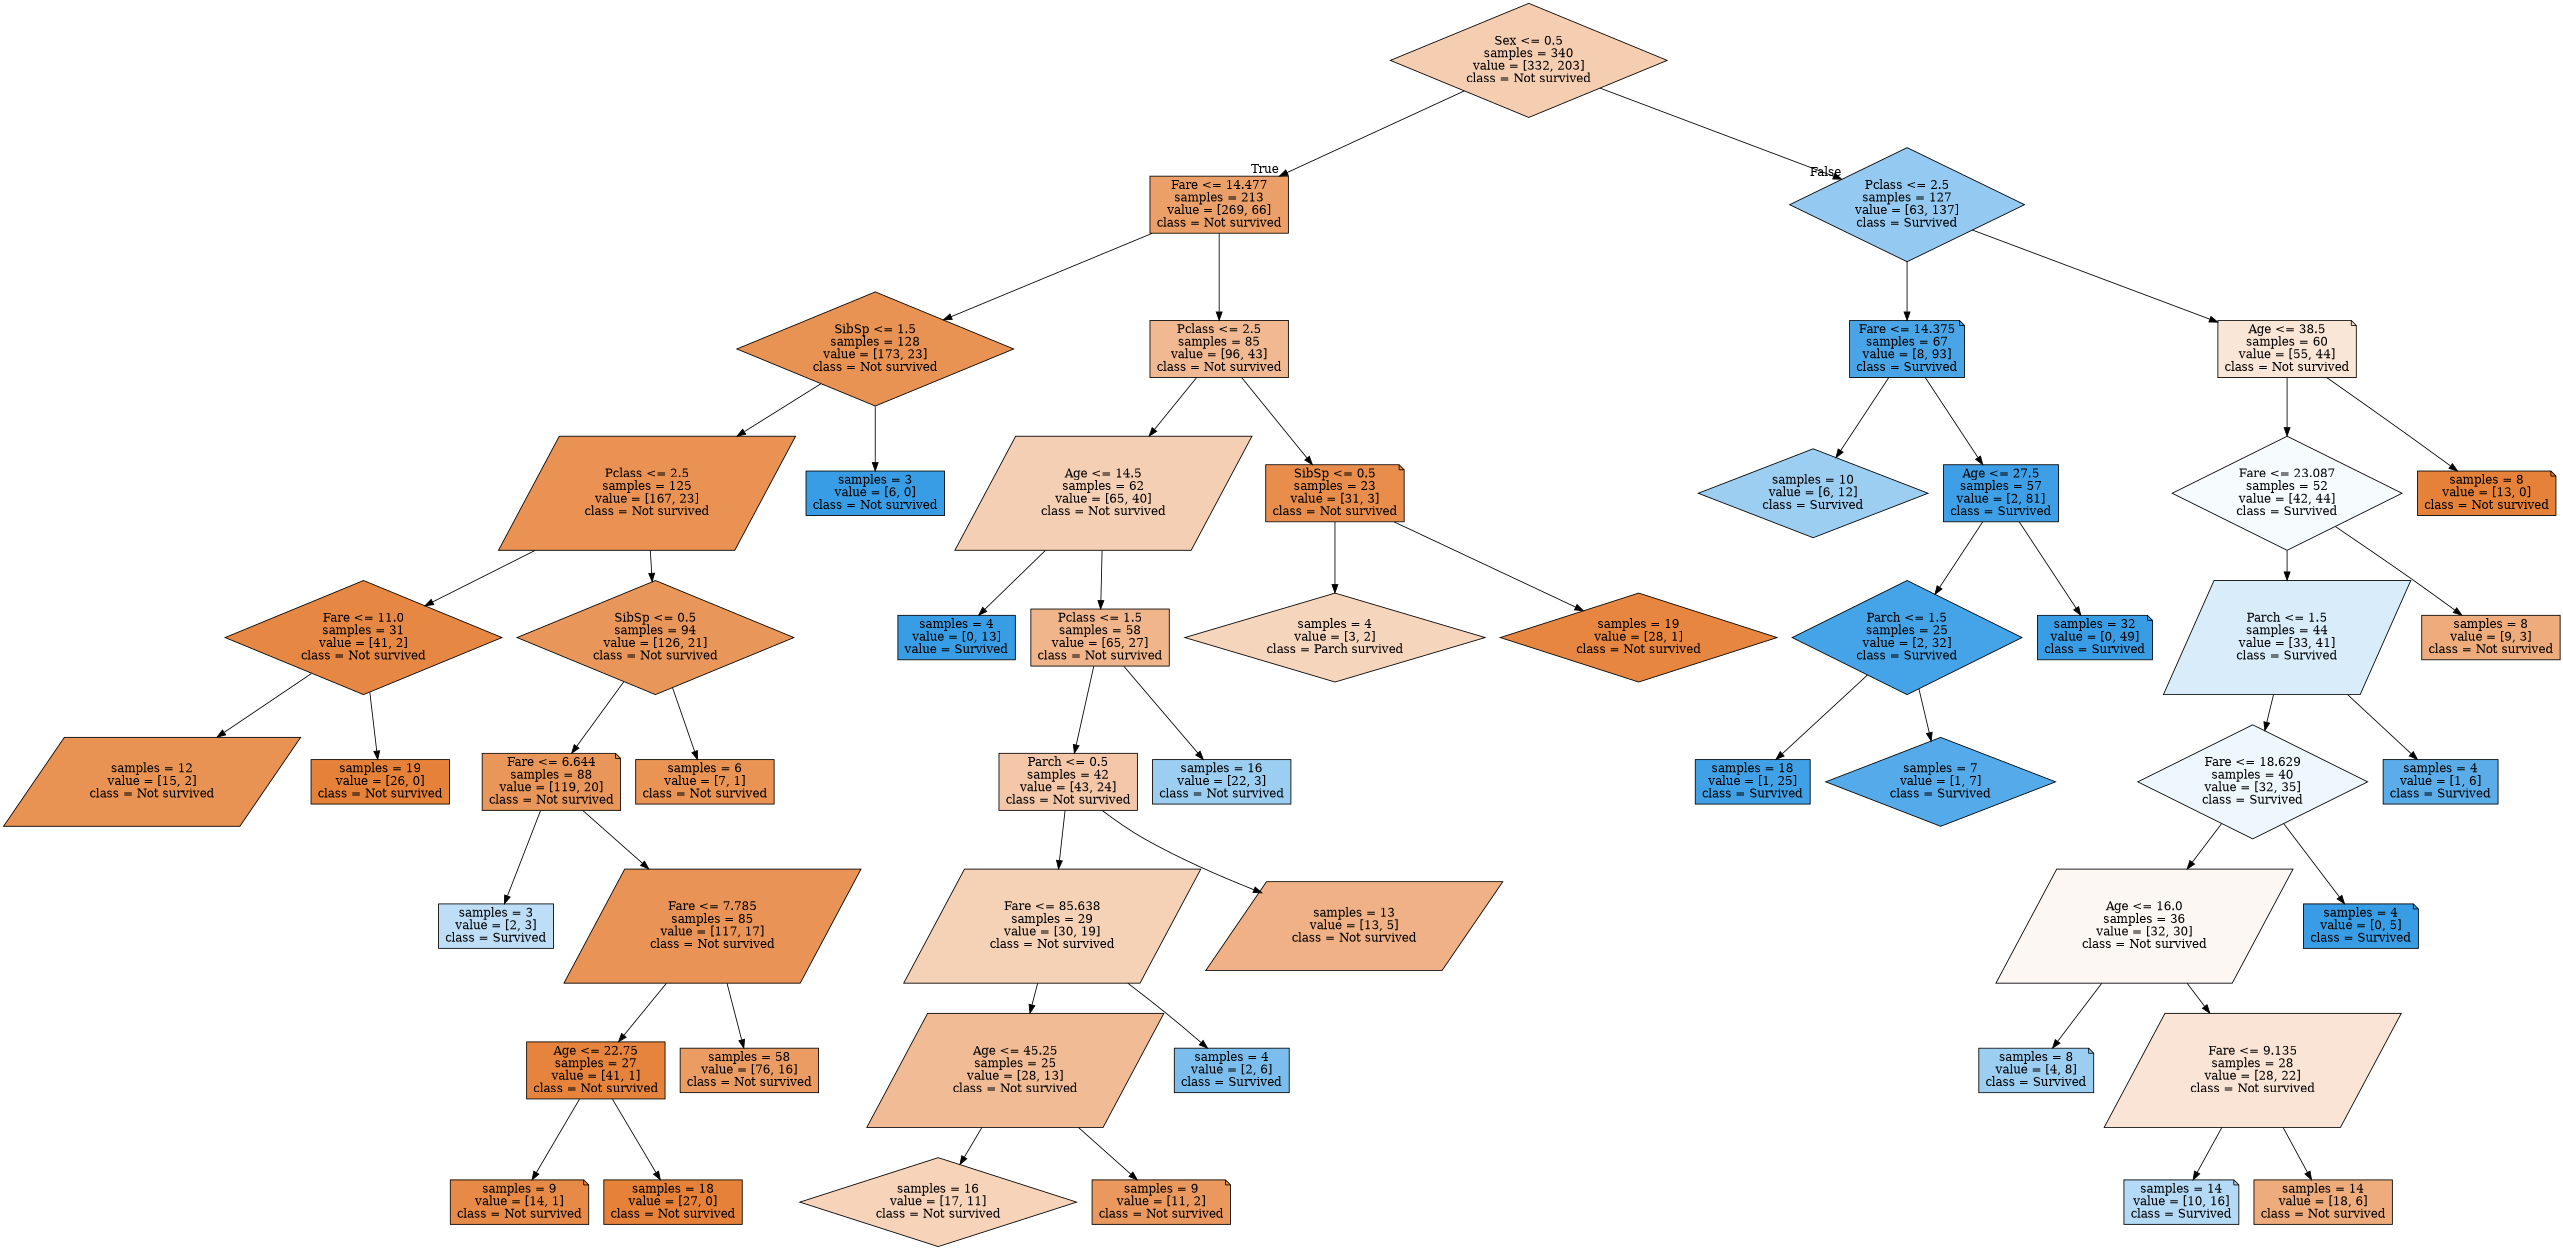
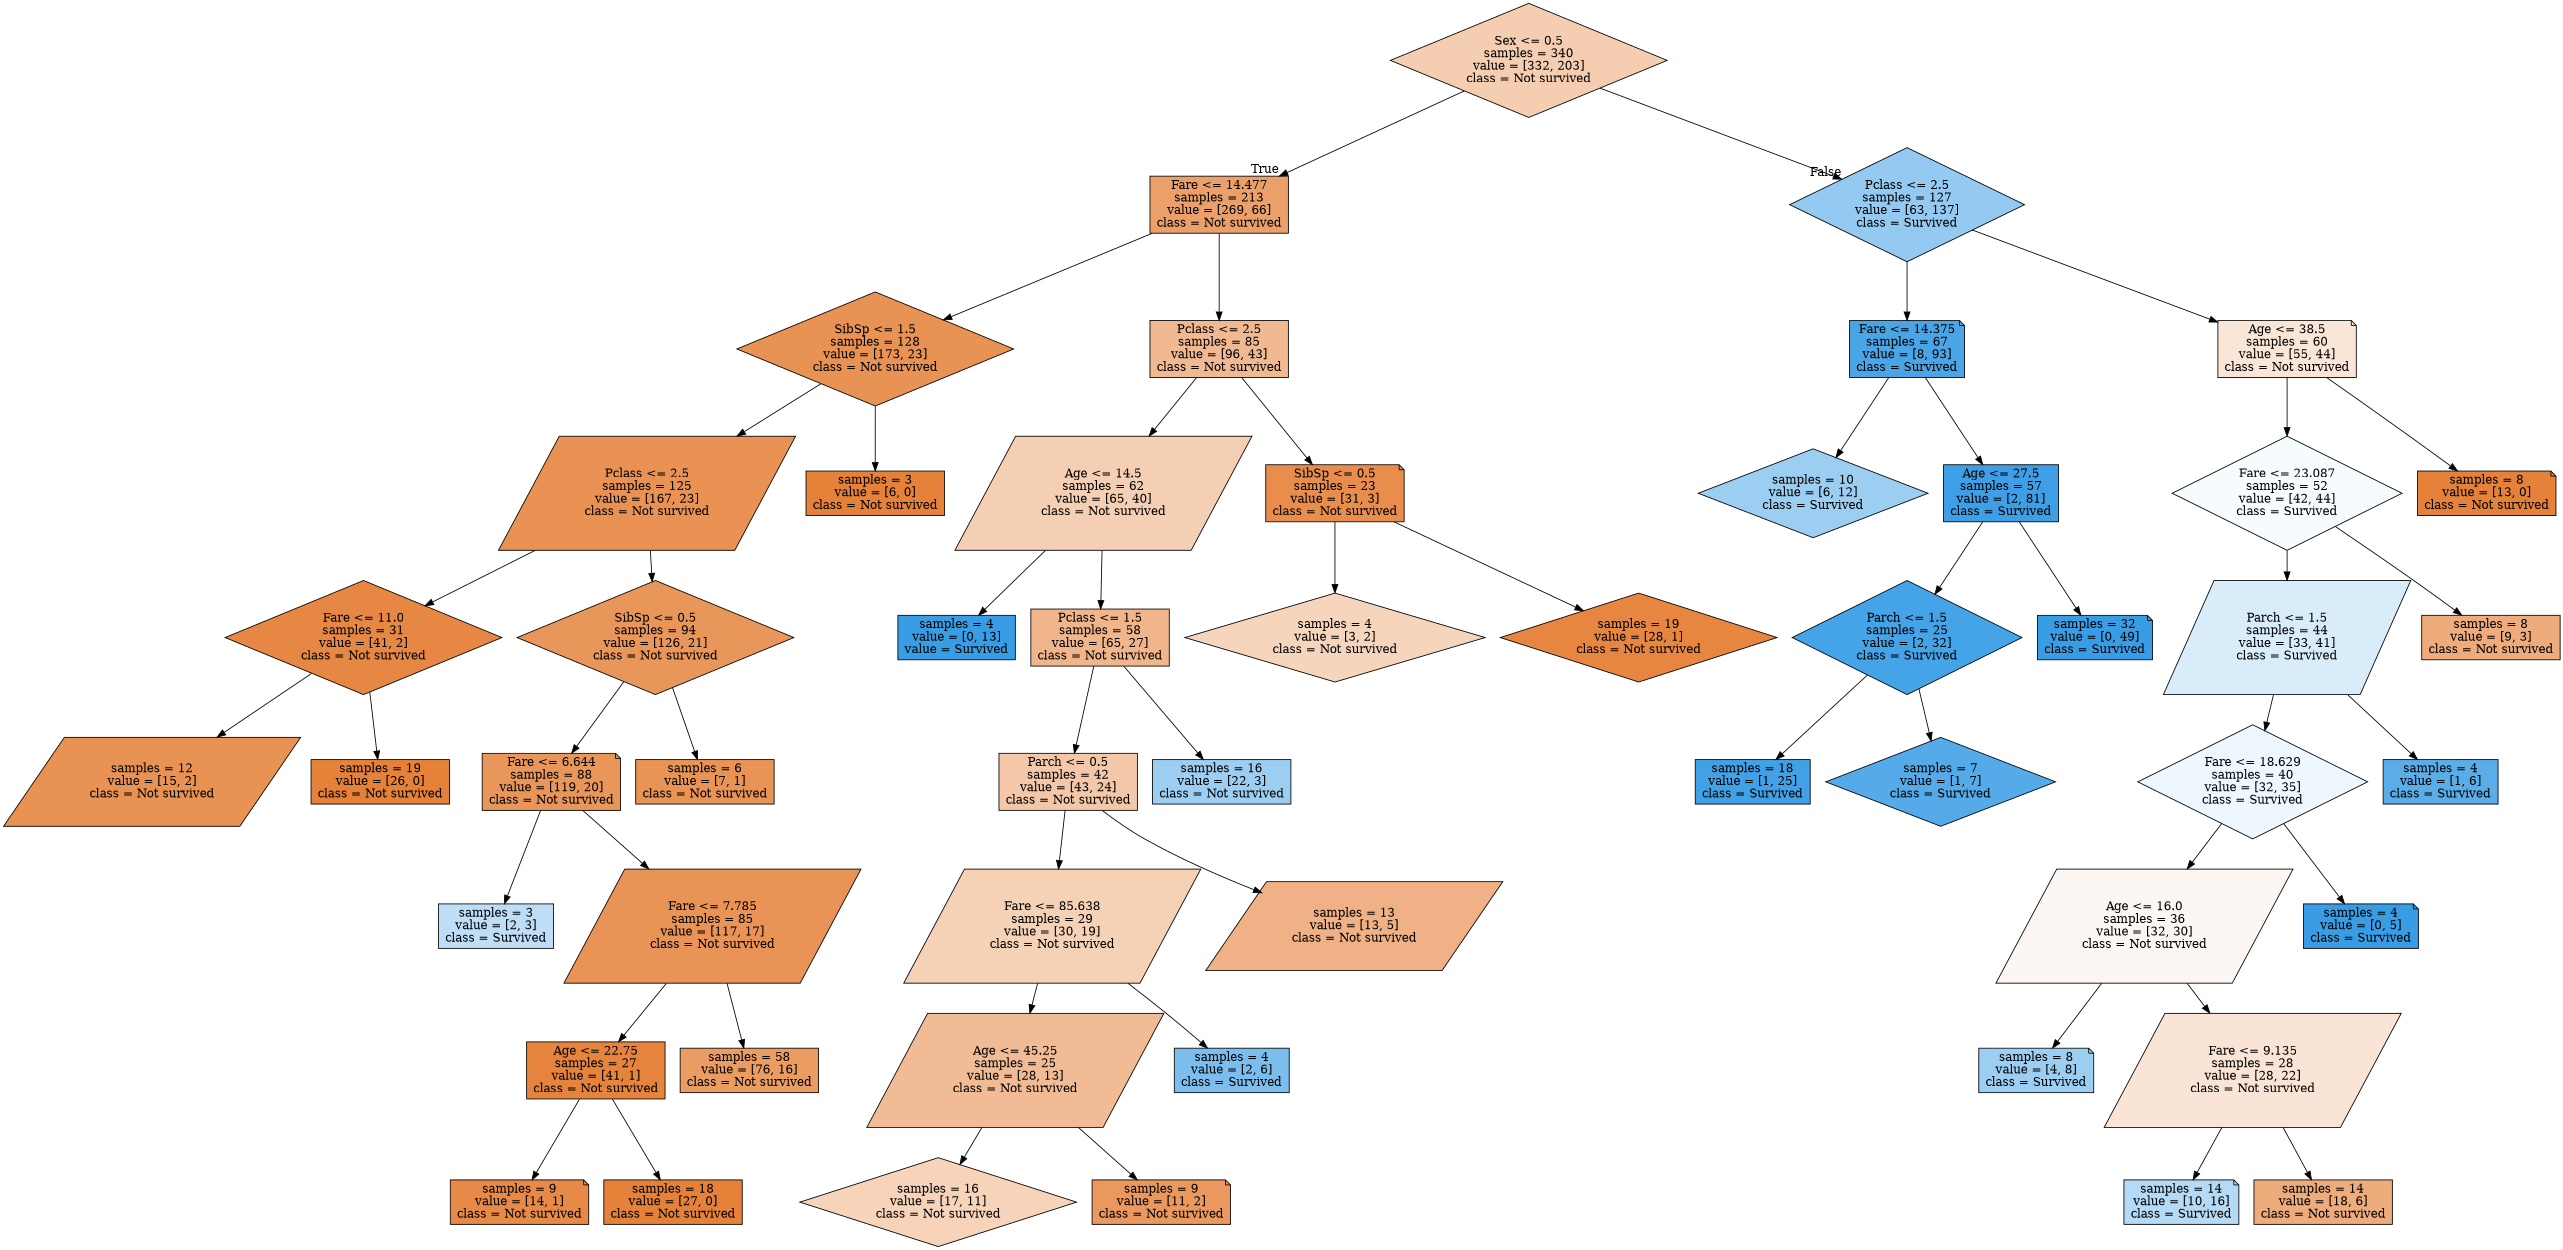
(875, 493) -> (875, 493)
(1335, 638) -> (1335, 638)
